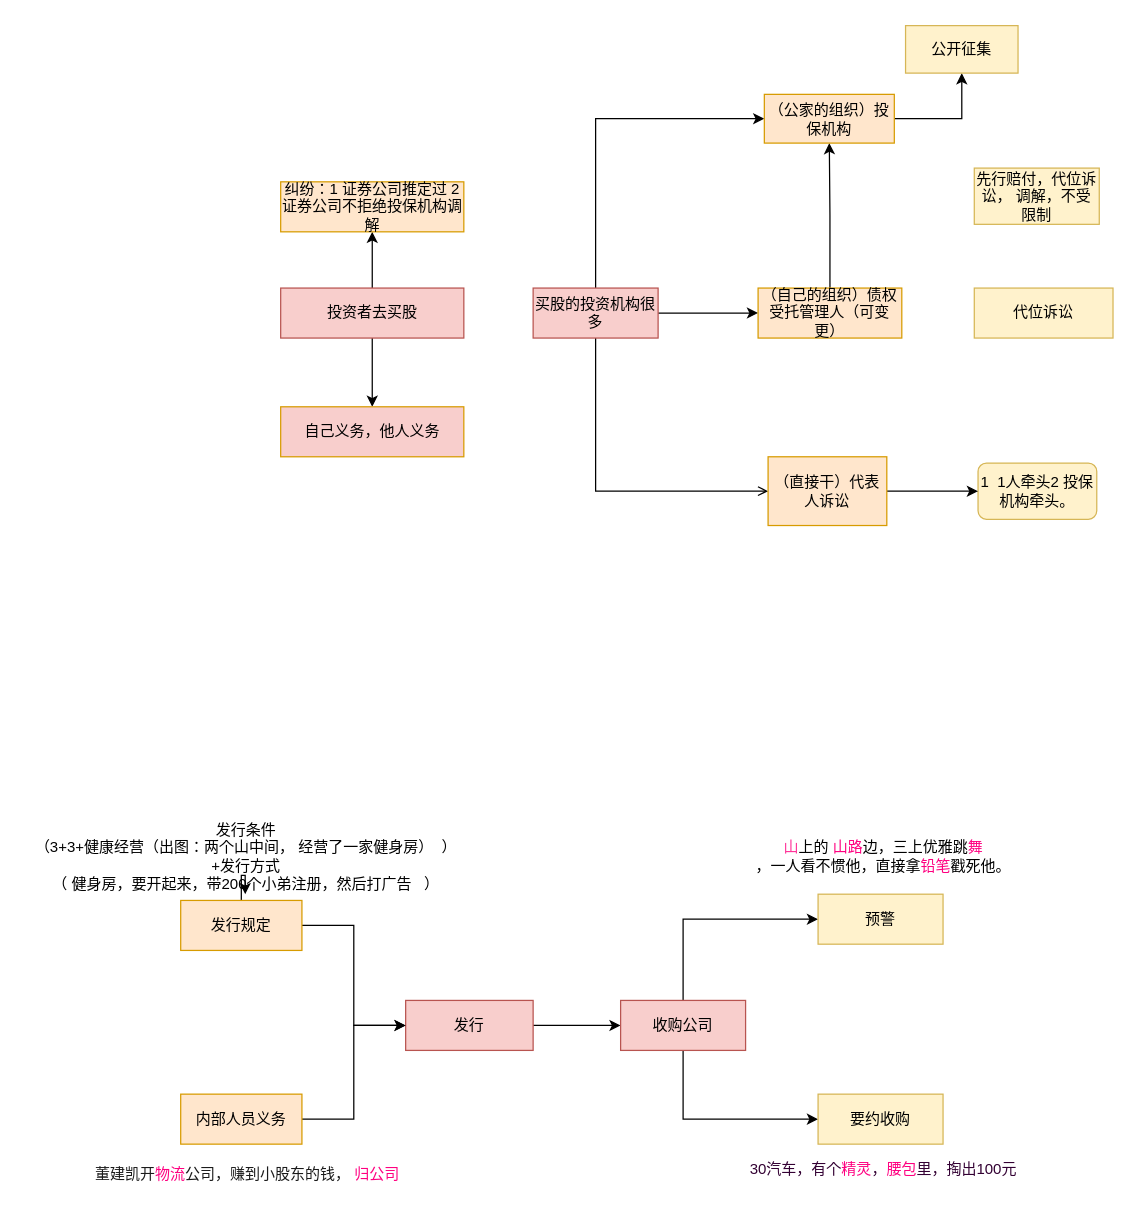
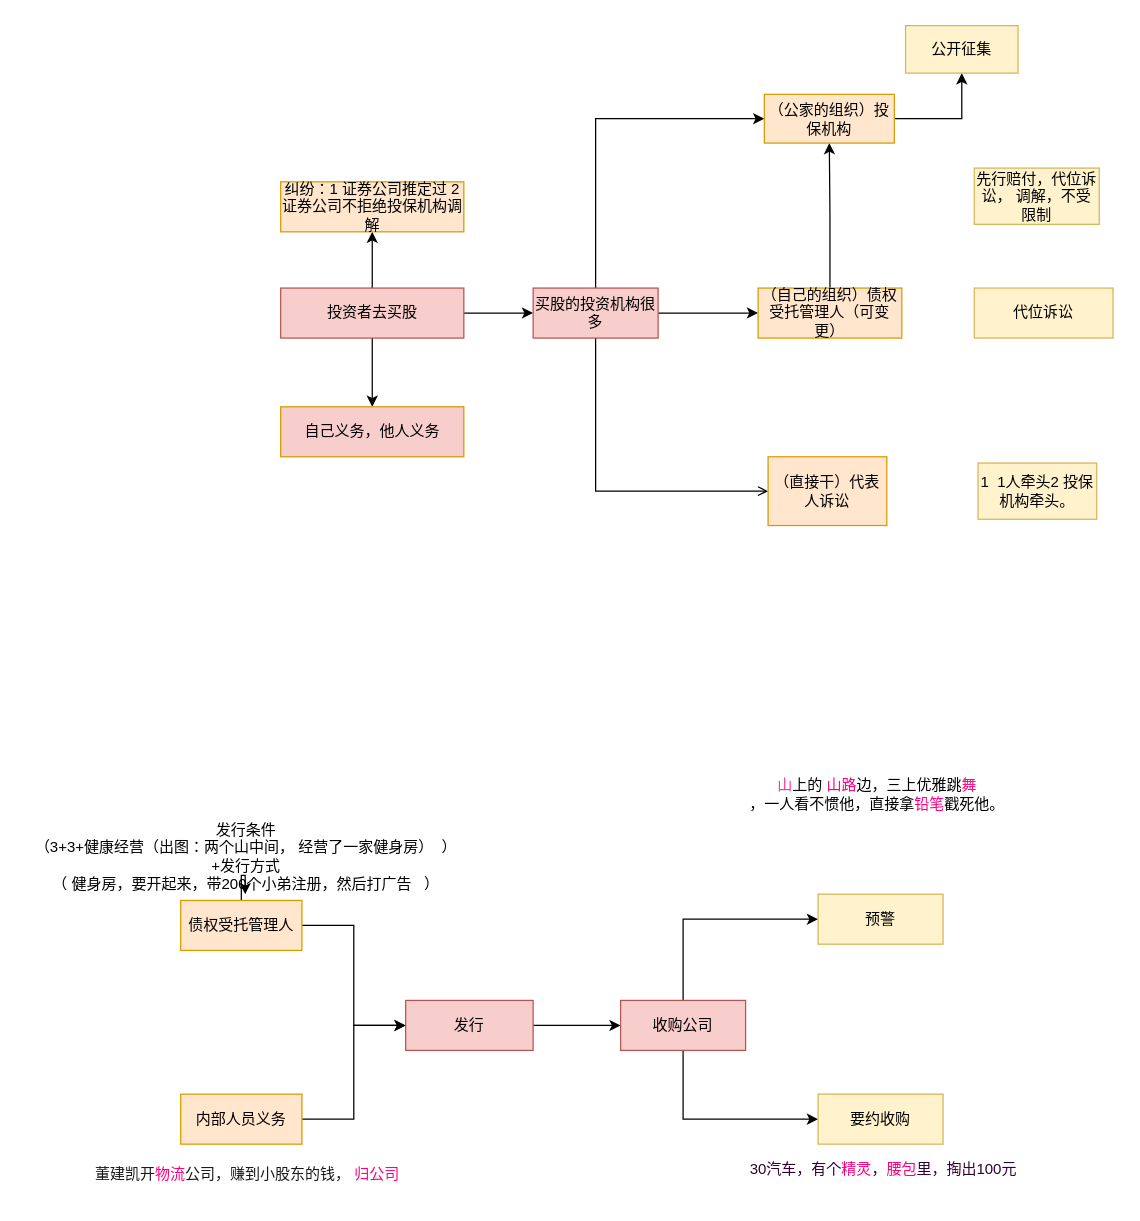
none -> (494, 313)
(928, 491) -> none
(1038, 491) -> (1038, 491)
(883, 857) -> (877, 794)
(241, 926) -> (241, 926)
